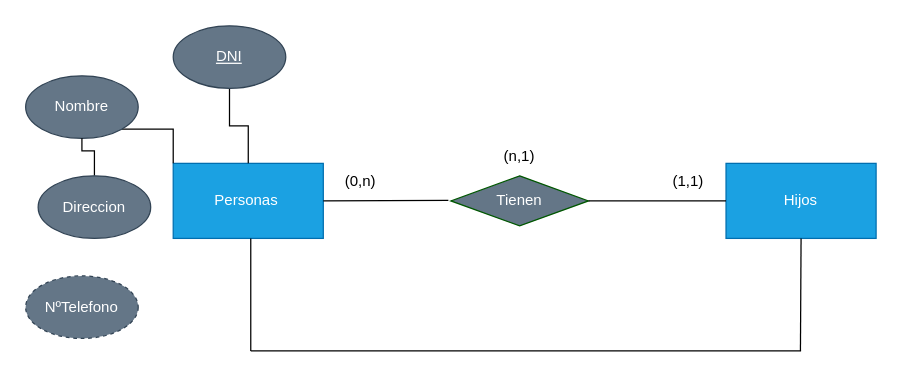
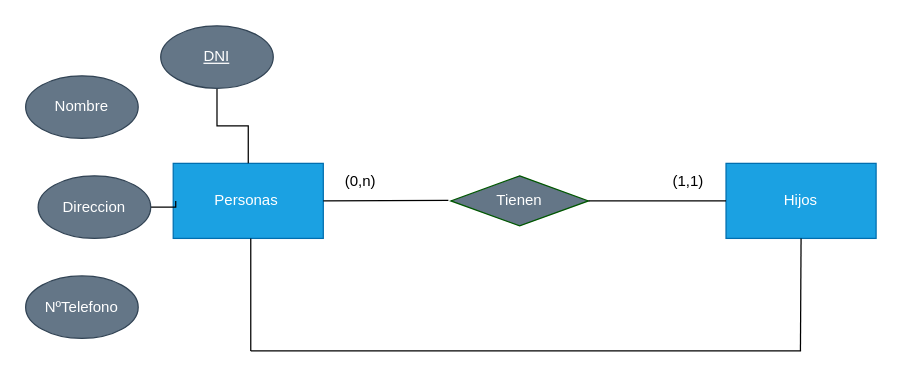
(229, 57) -> (217, 57)
(164, 129) -> none
(94, 152) -> (166, 207)
(519, 157) -> none
(82, 307) -> (82, 307)
